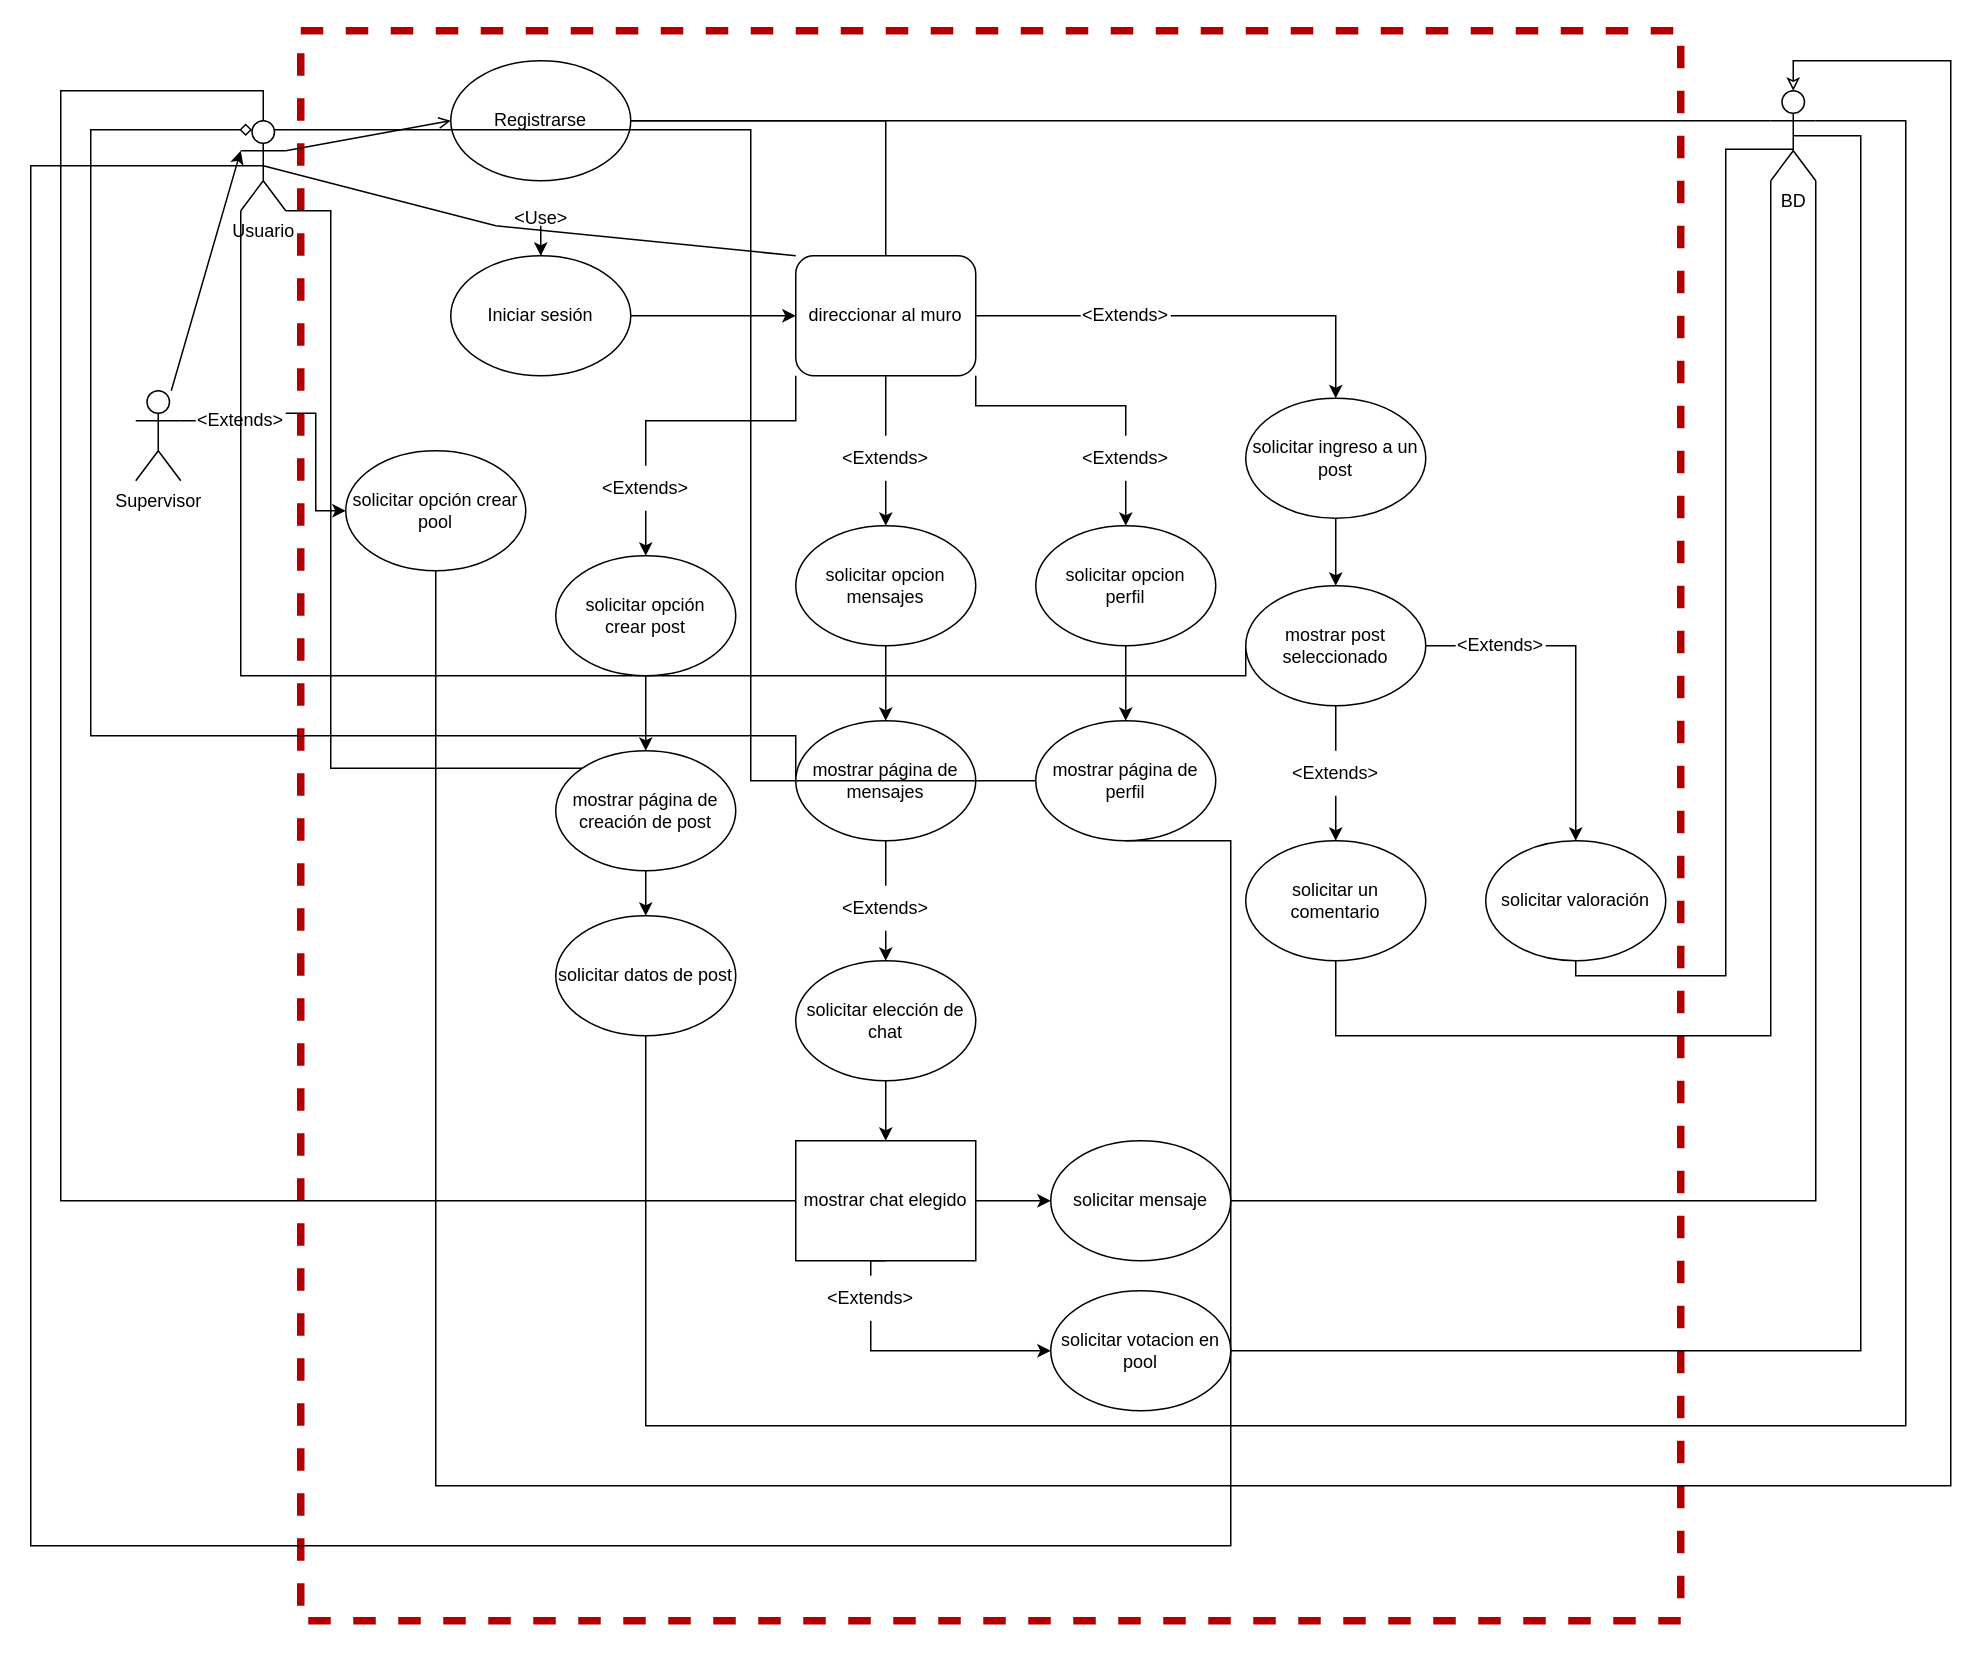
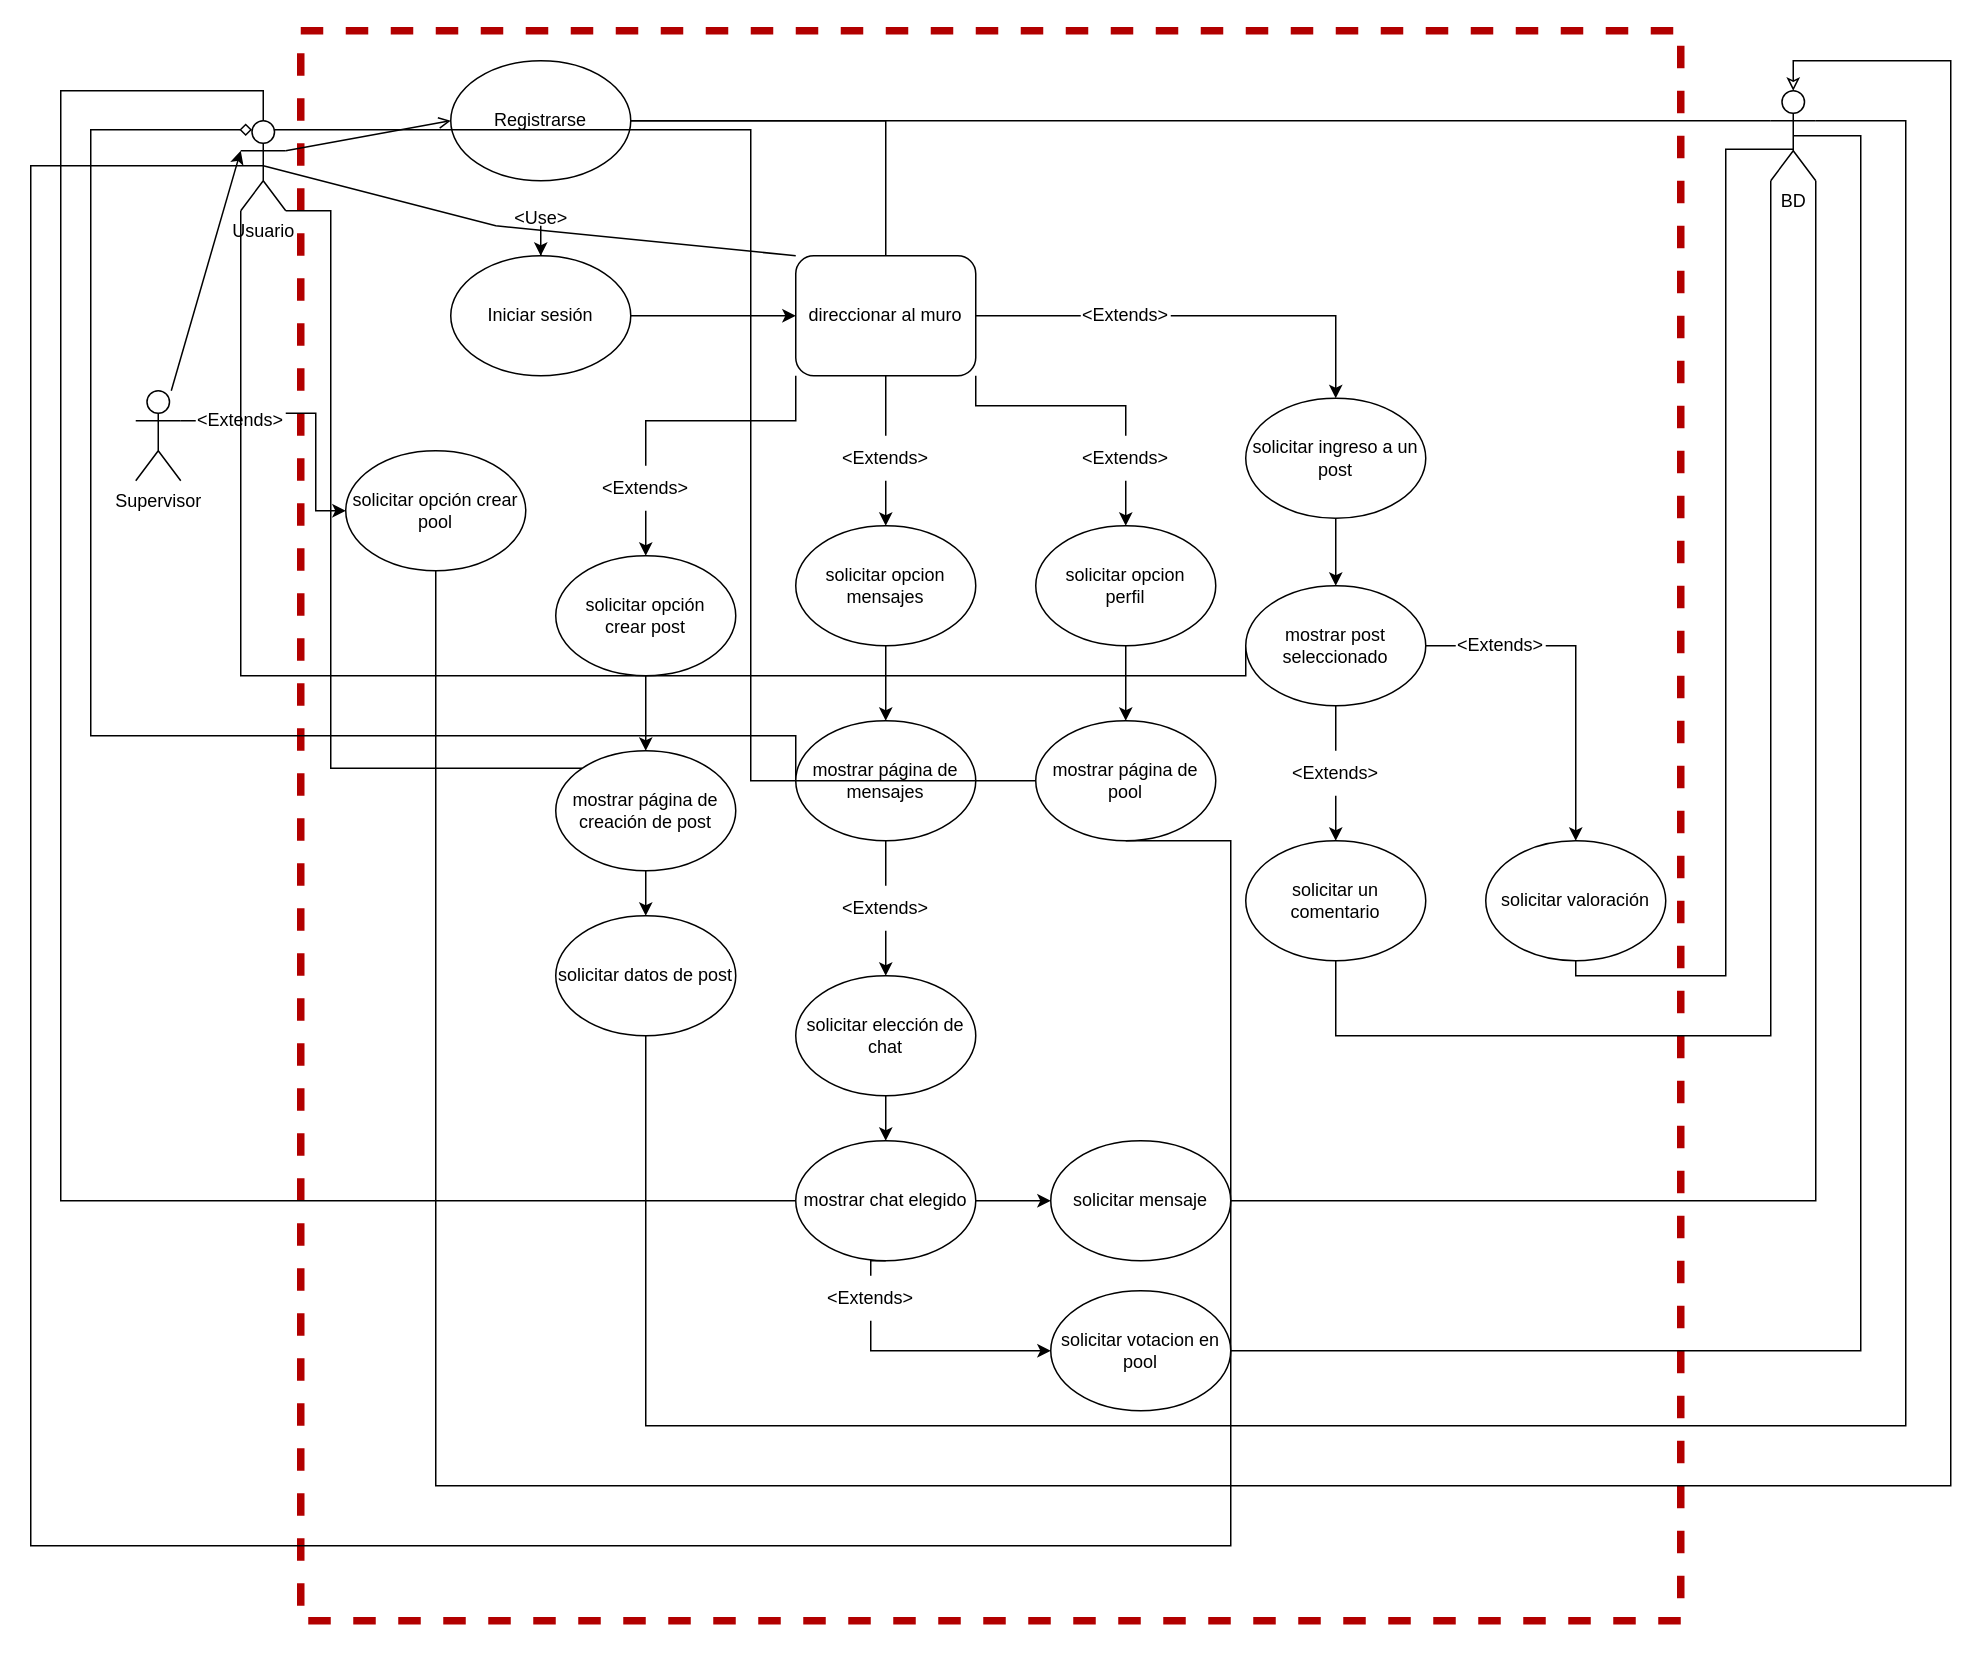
(1126, 781) -> (1126, 781)
(886, 1021) -> (886, 1036)
(886, 1201) -> (886, 1201)
